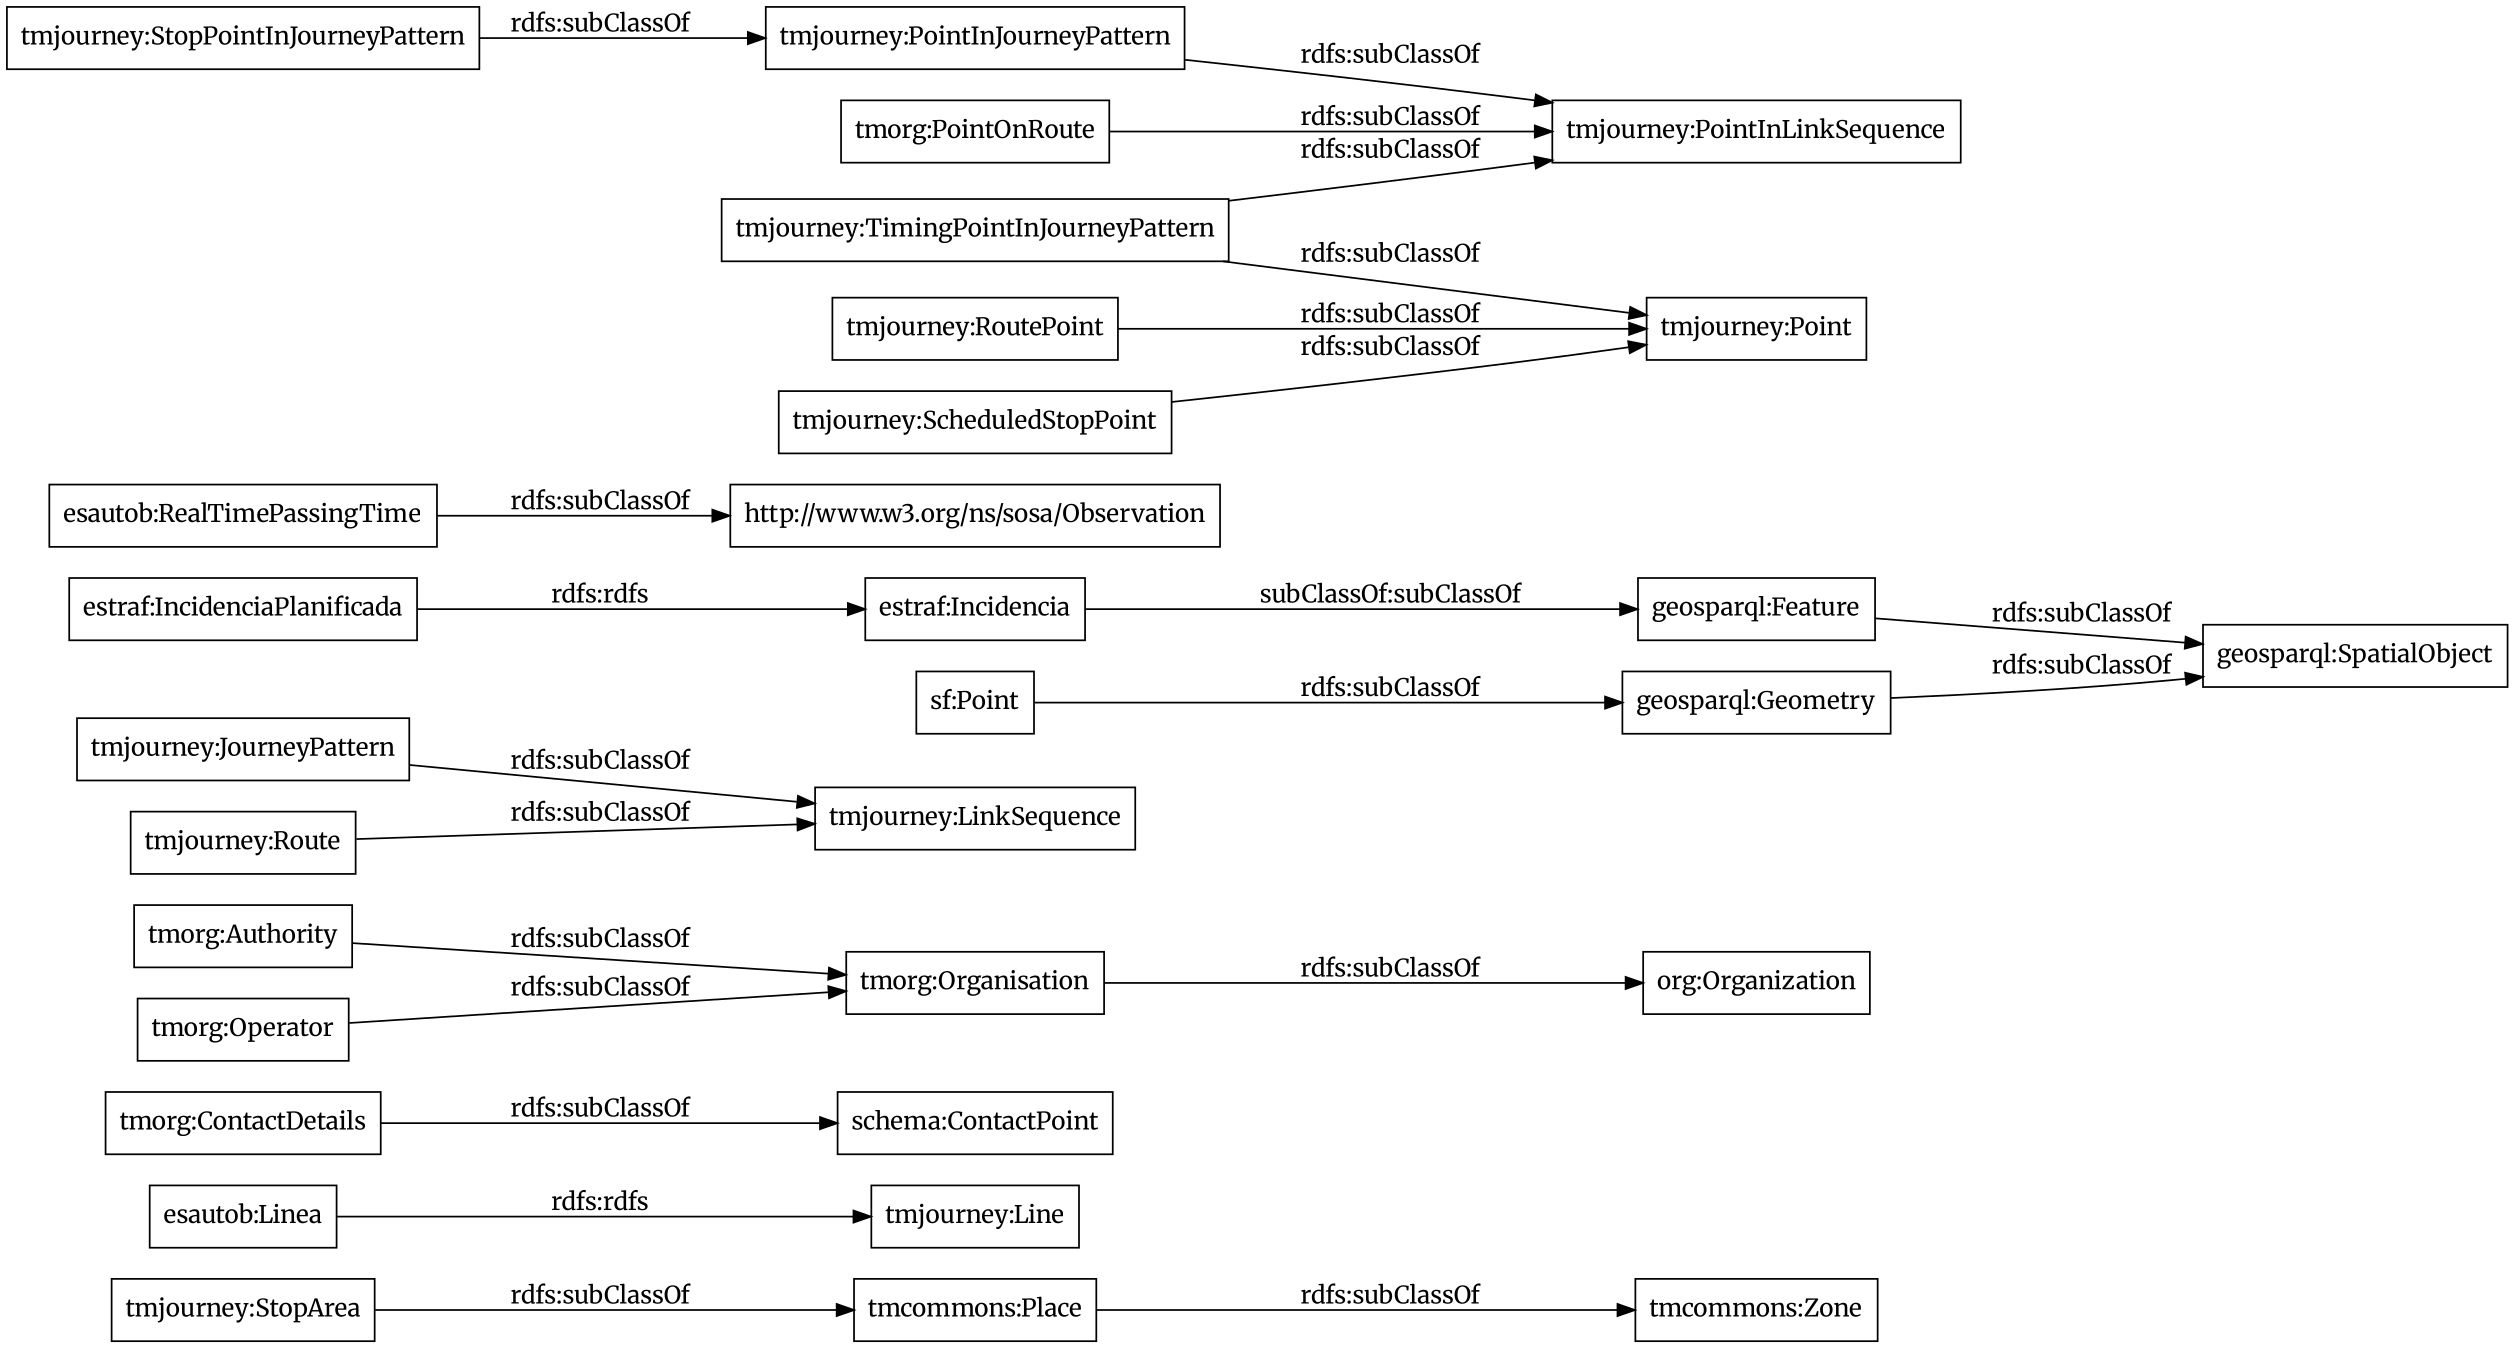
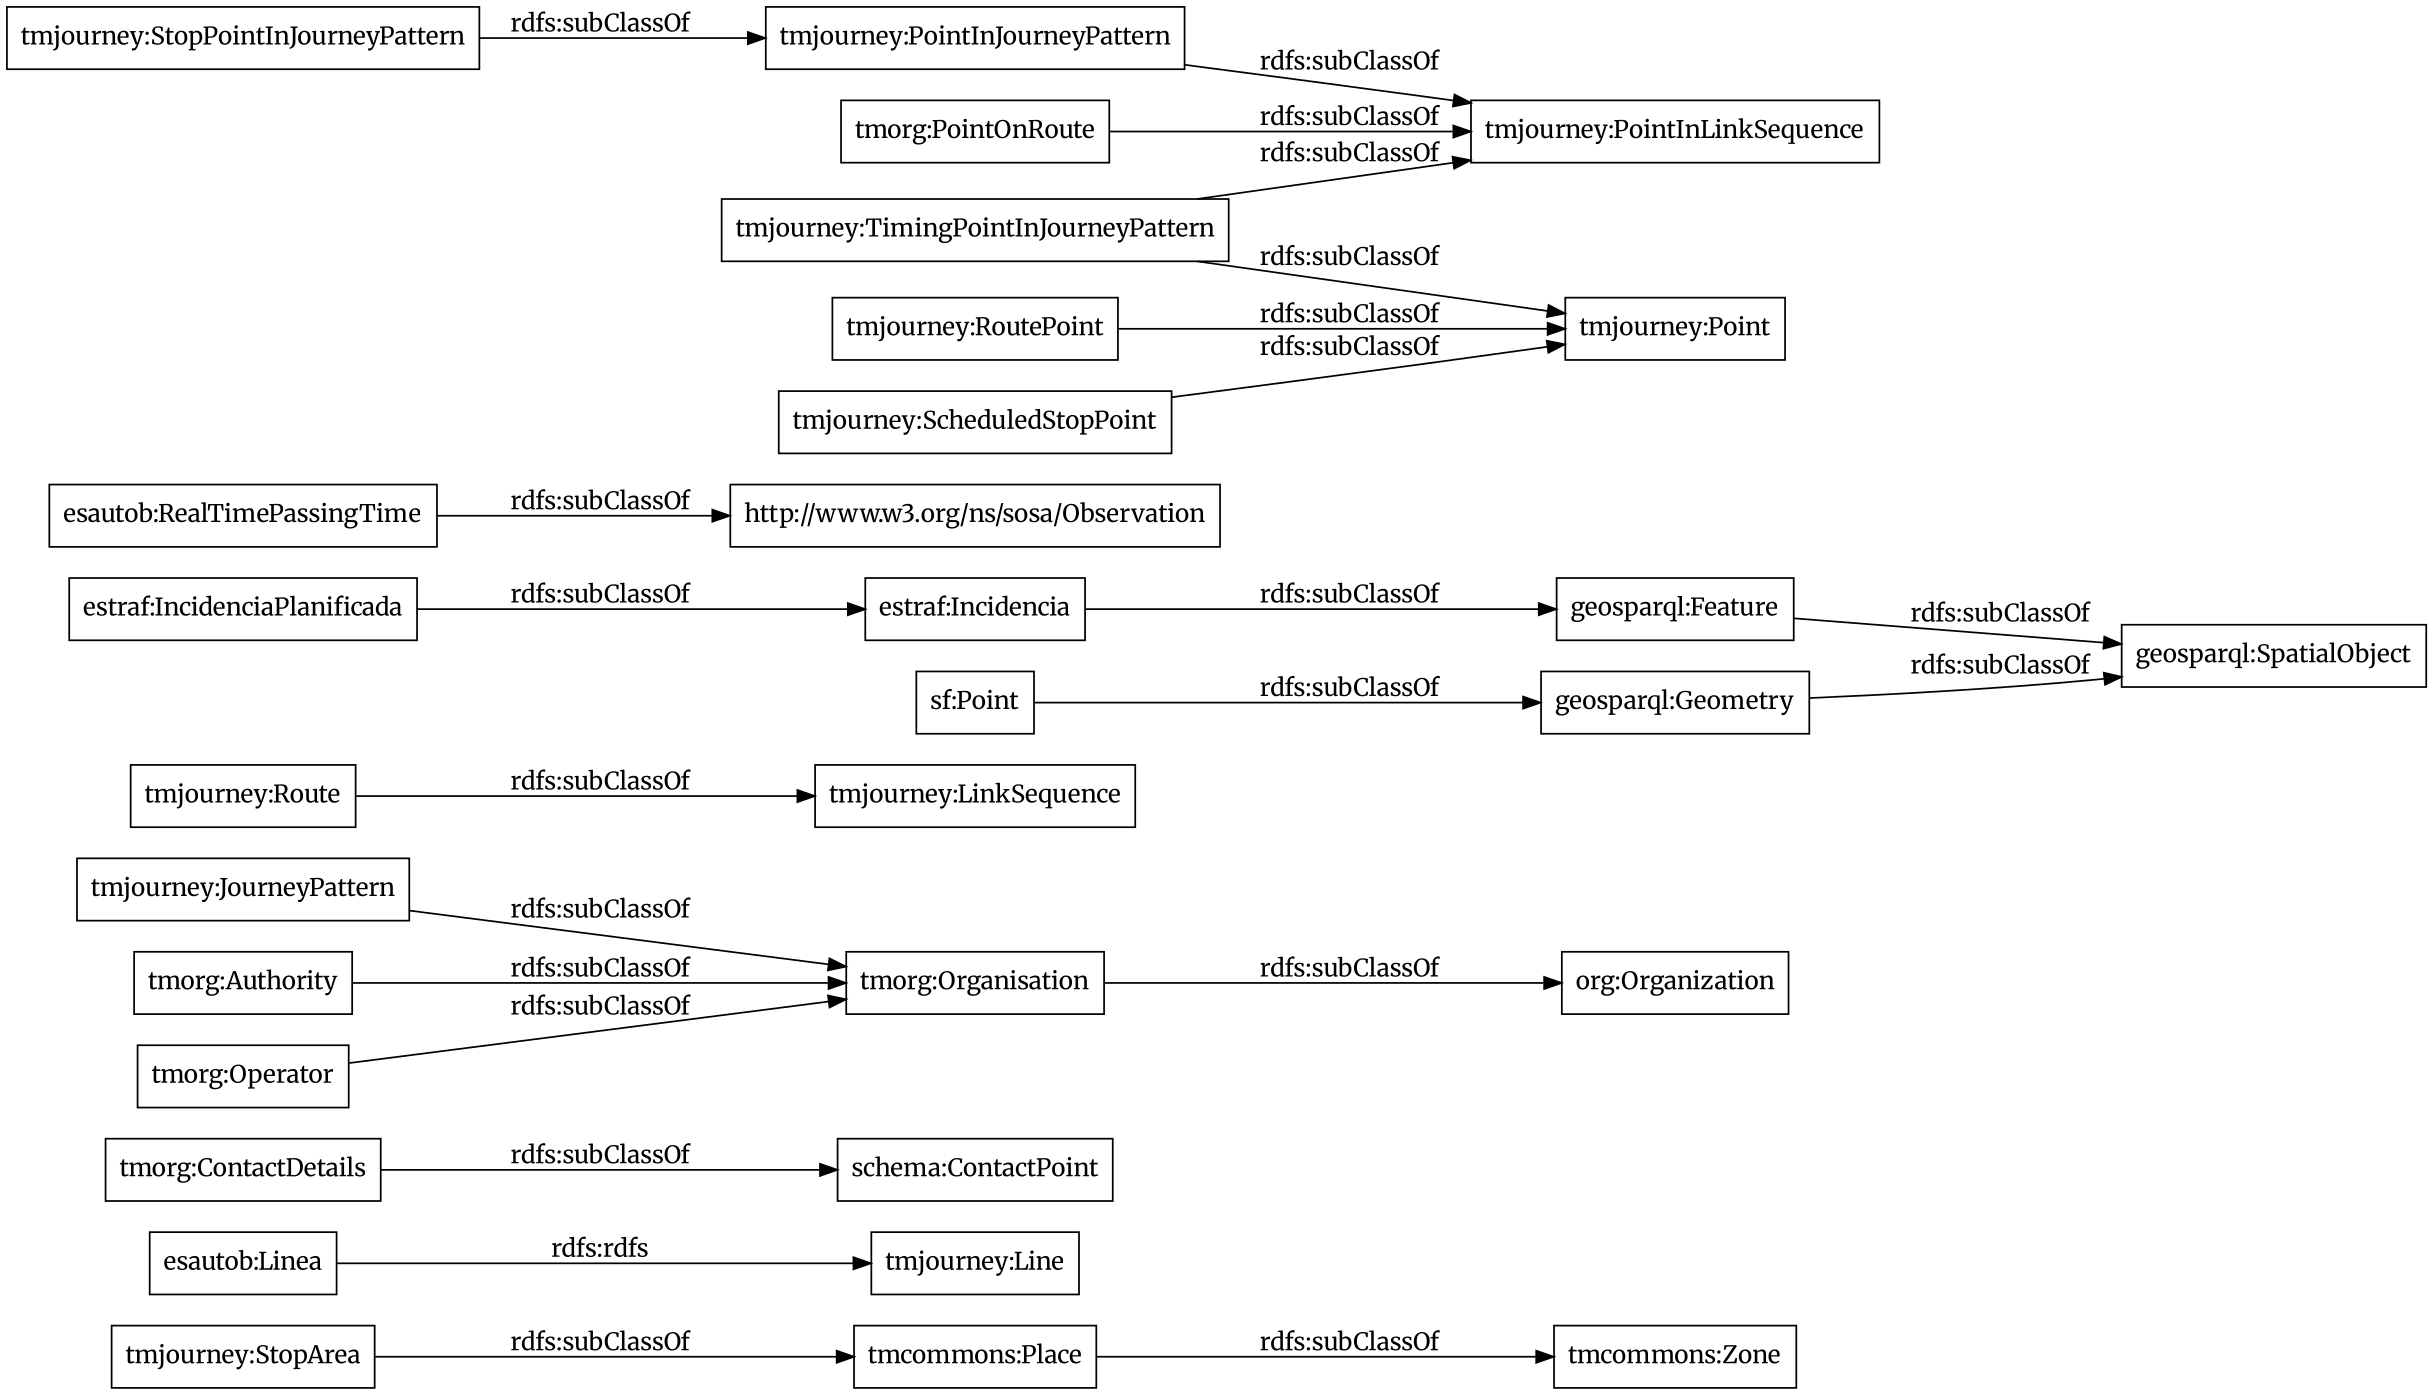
(601, 596) -> (601, 596)
(1391, 596) -> (1350, 596)
(603, 783) -> (619, 937)
